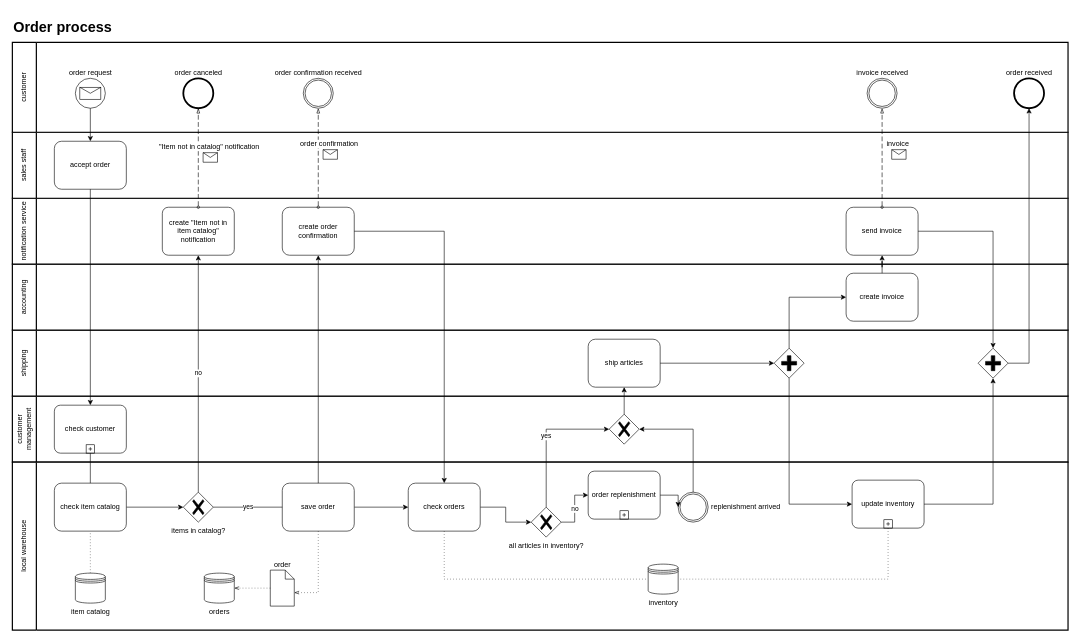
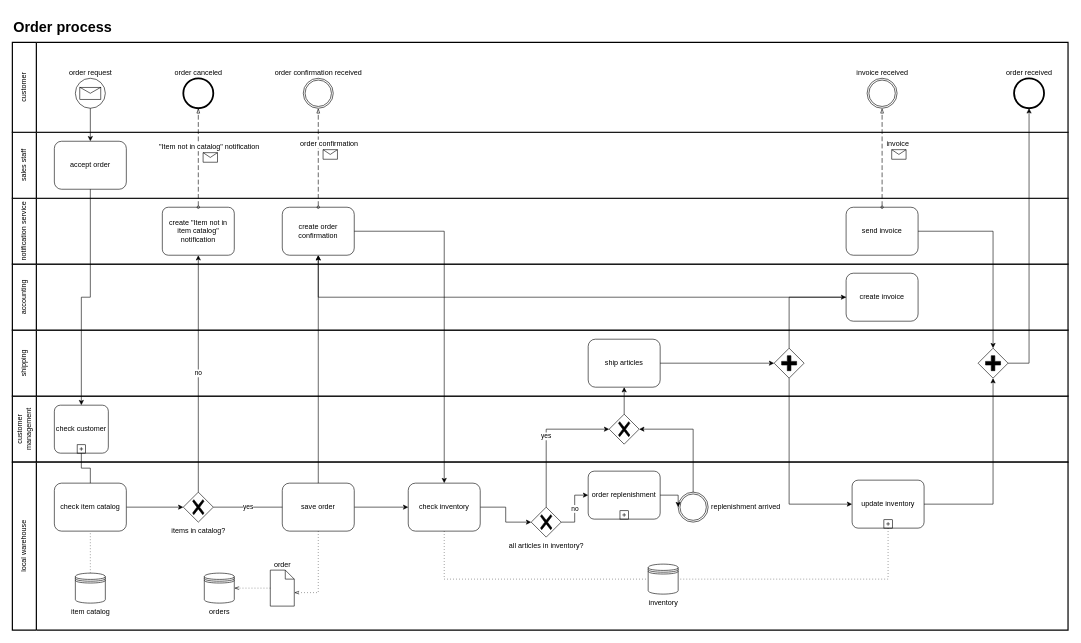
(882, 264) -> (554, 297)
(90, 429) -> (81, 429)
(444, 507) -> (444, 507)
